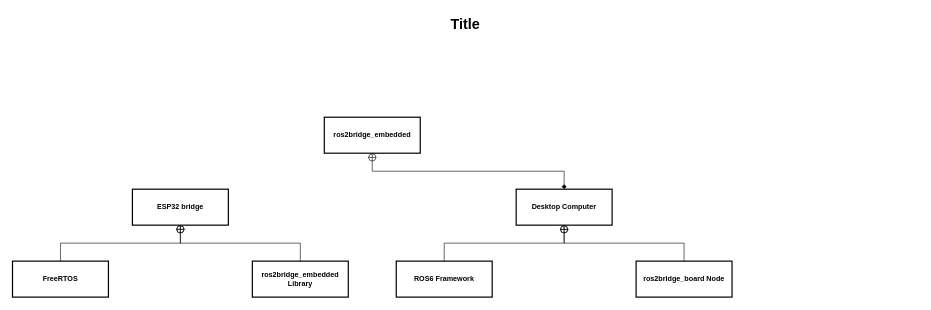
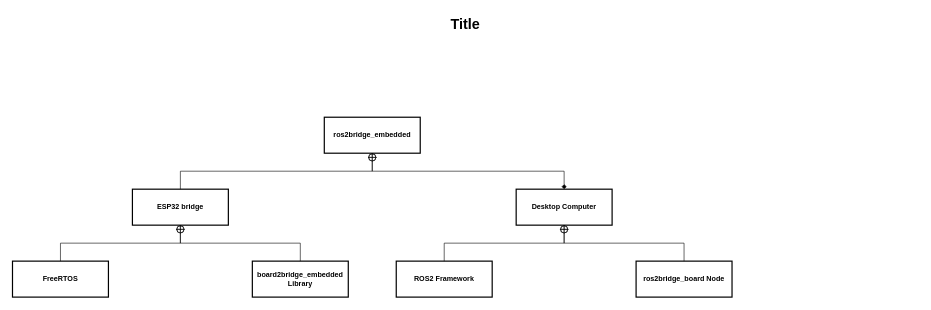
none -> (266, 171)
(300, 279) -> (300, 279)
(444, 279) -> (444, 279)
